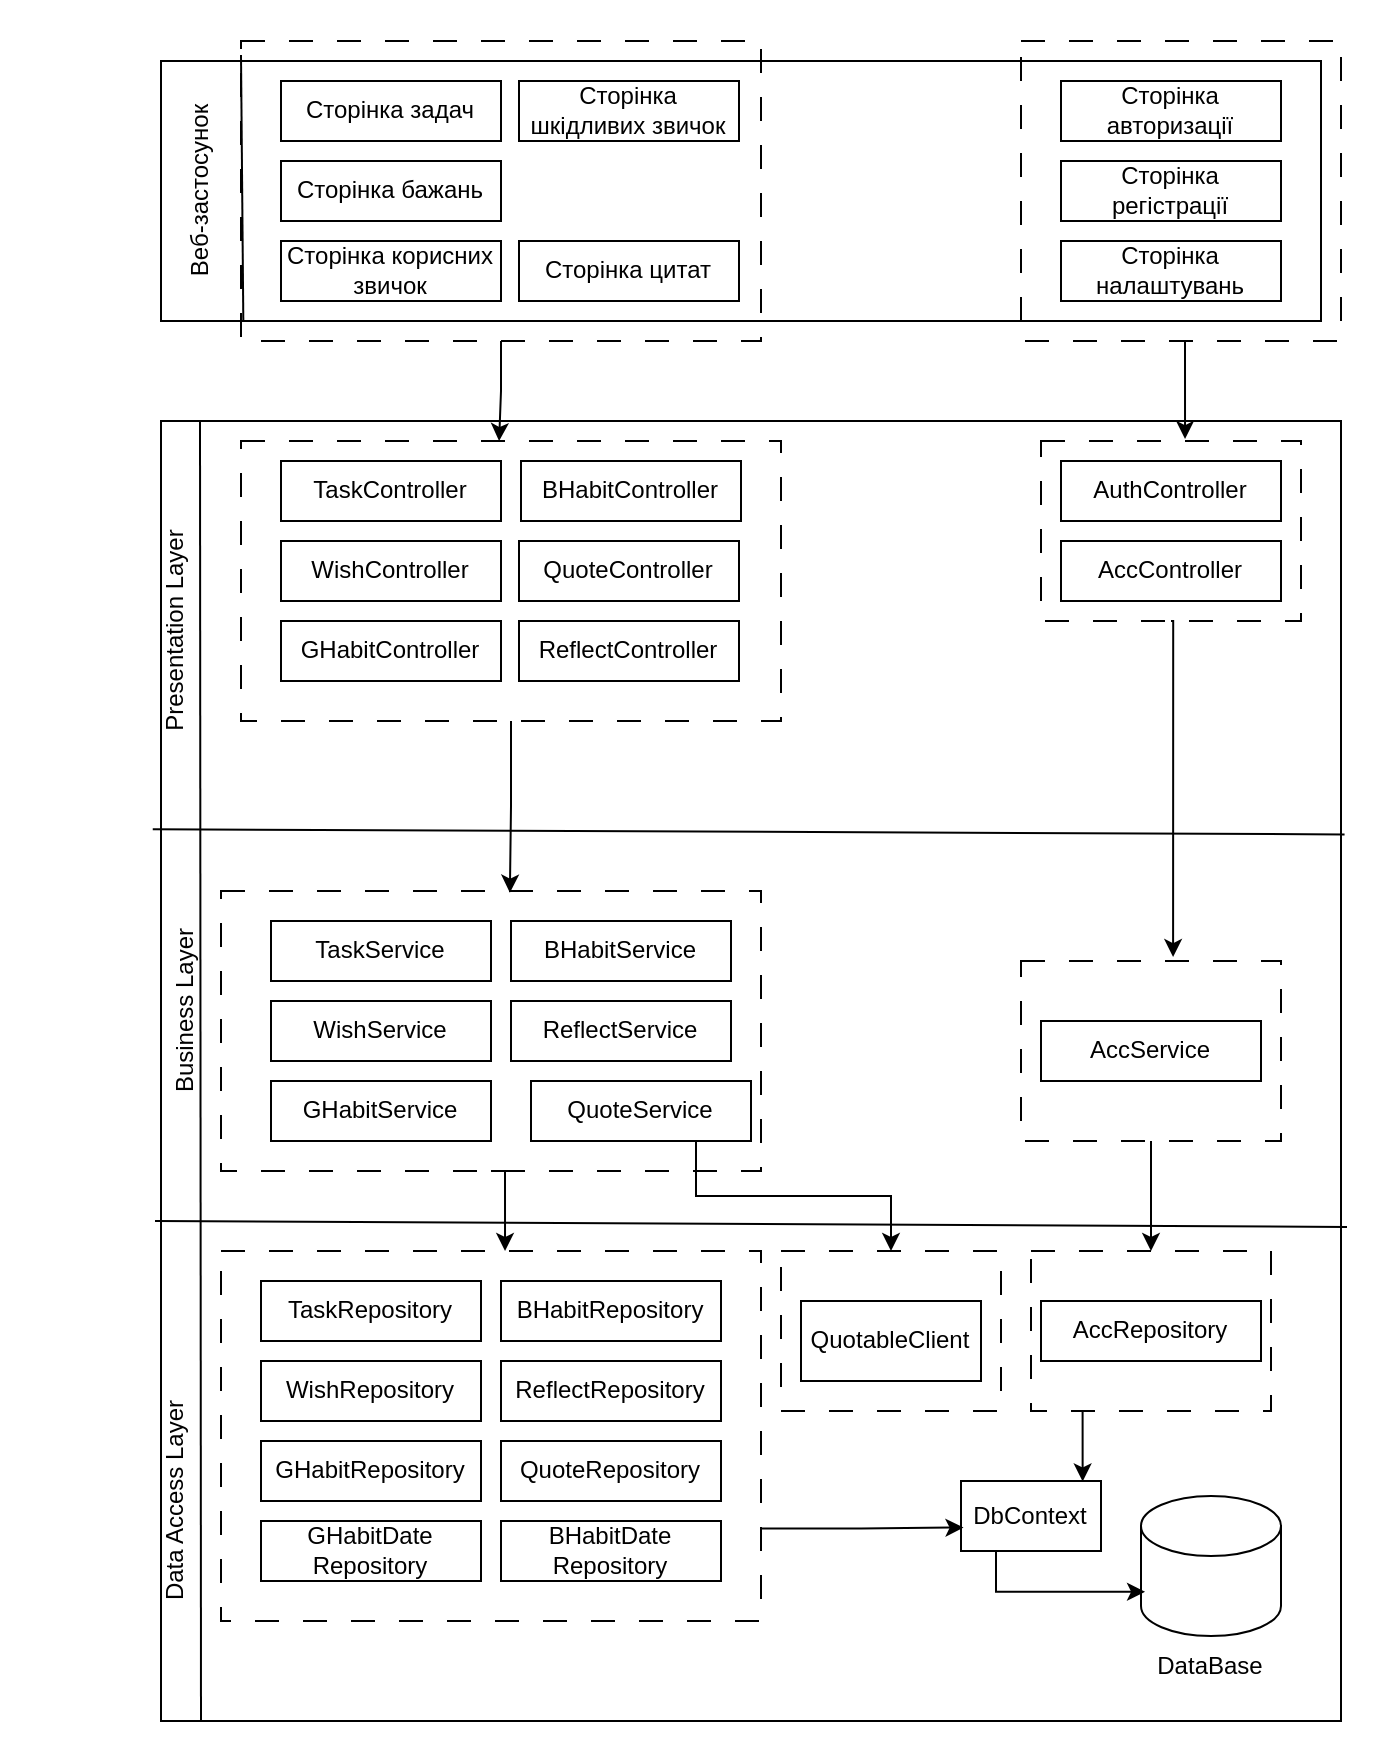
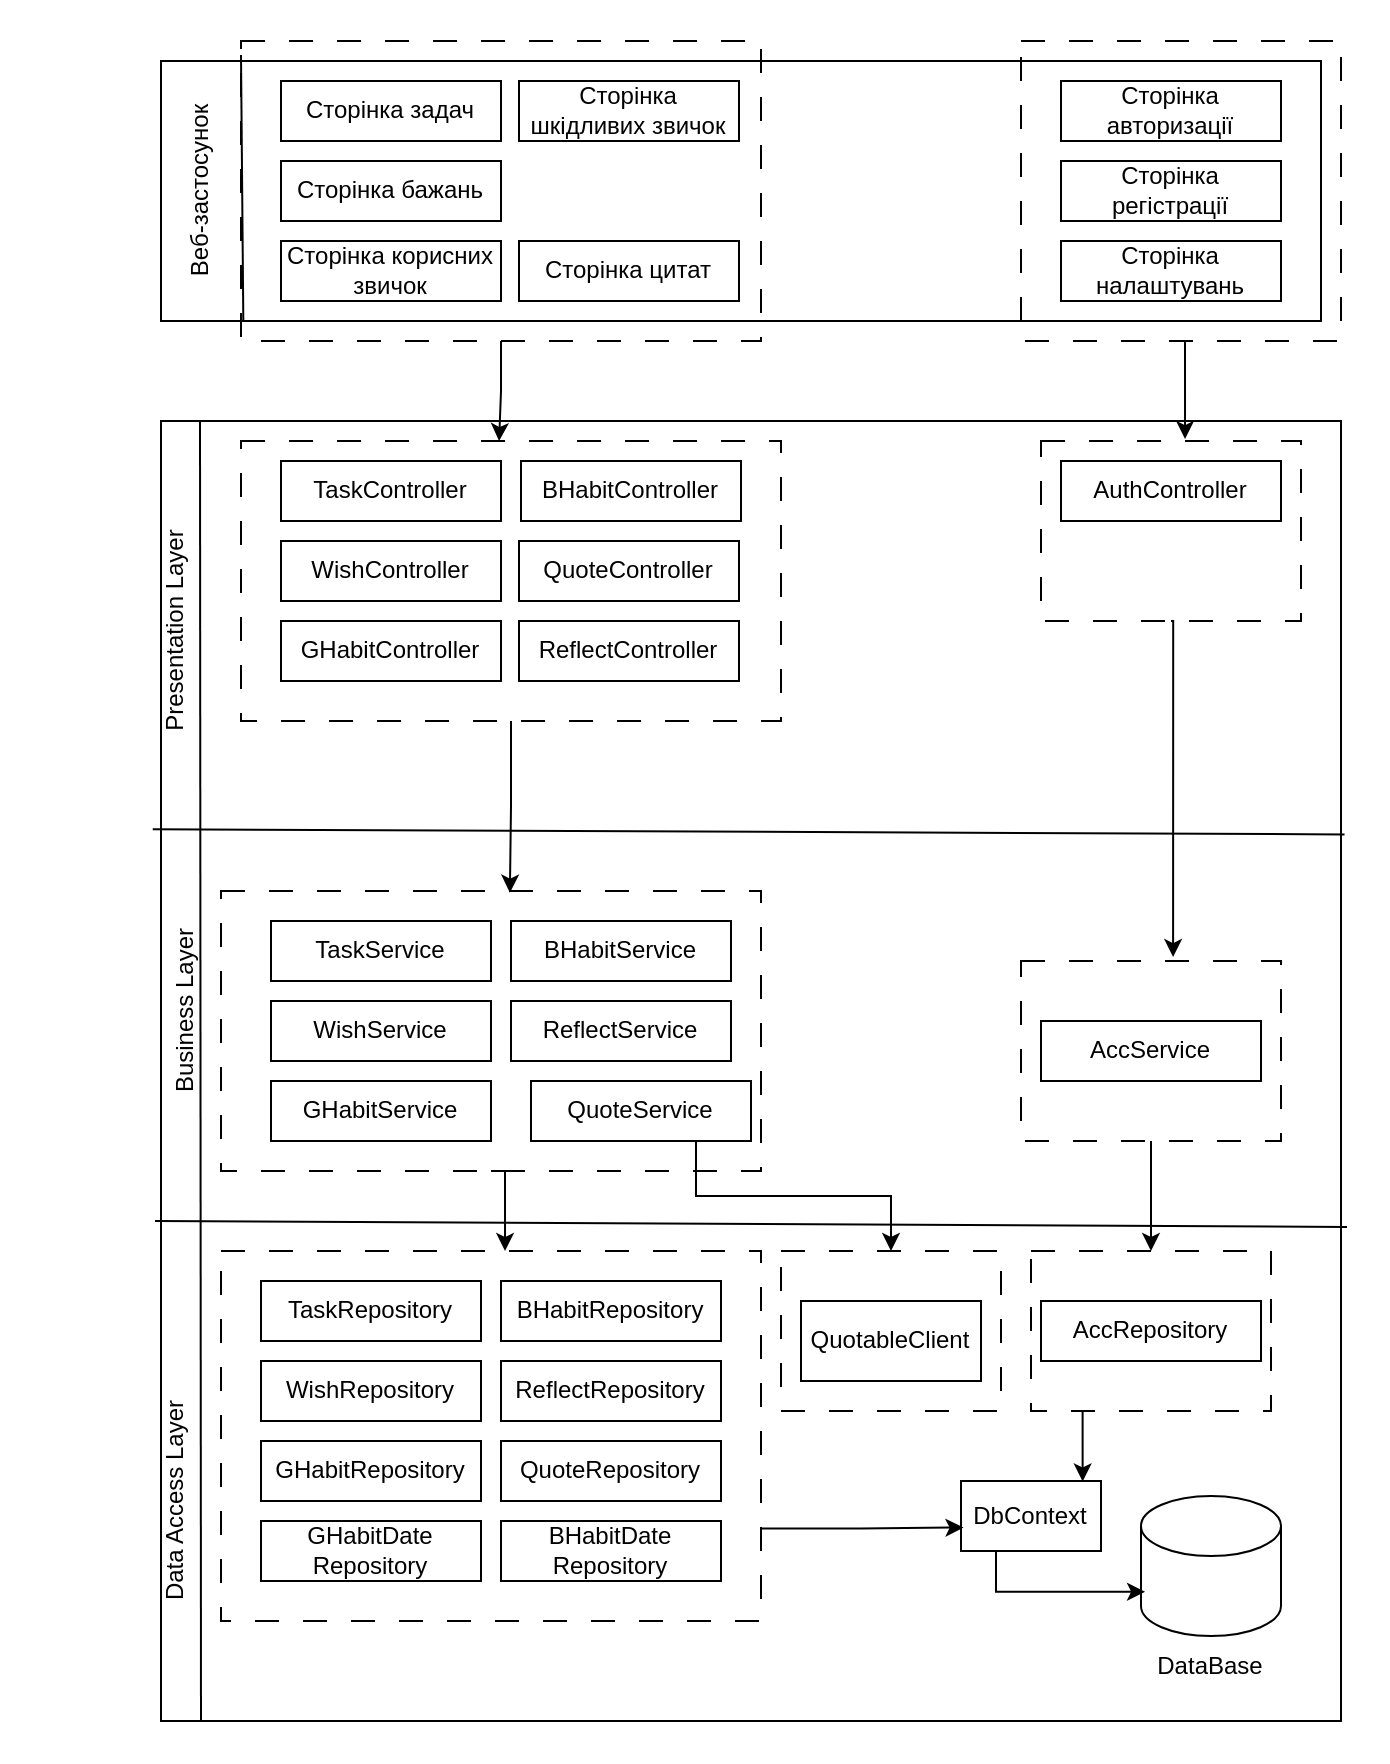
(1171, 571) -> none
